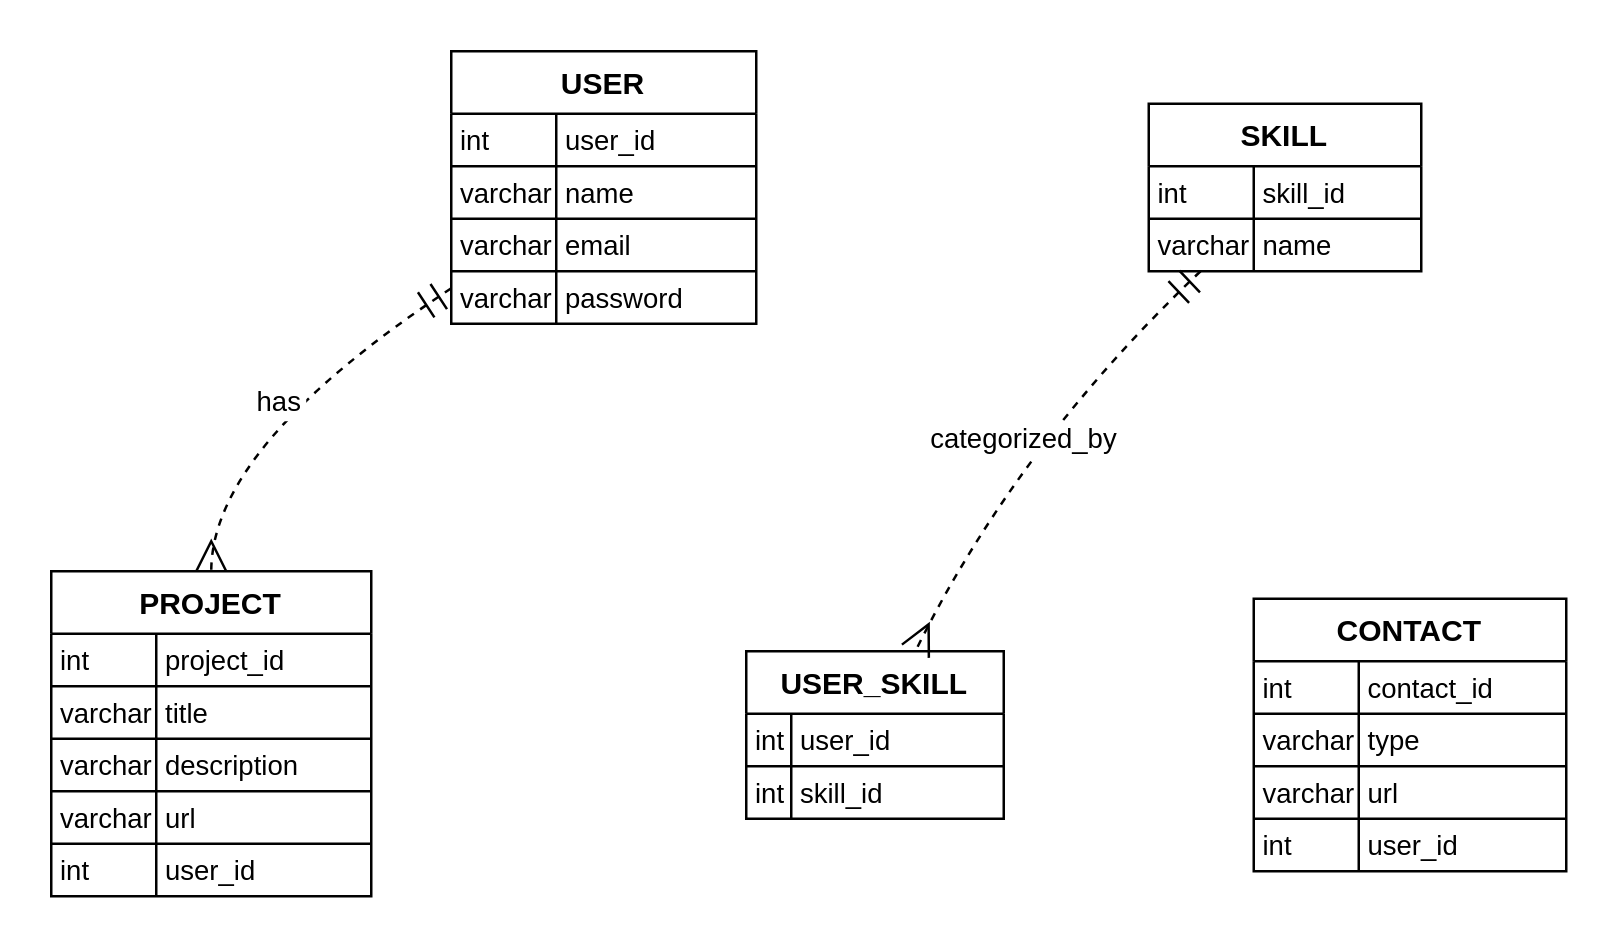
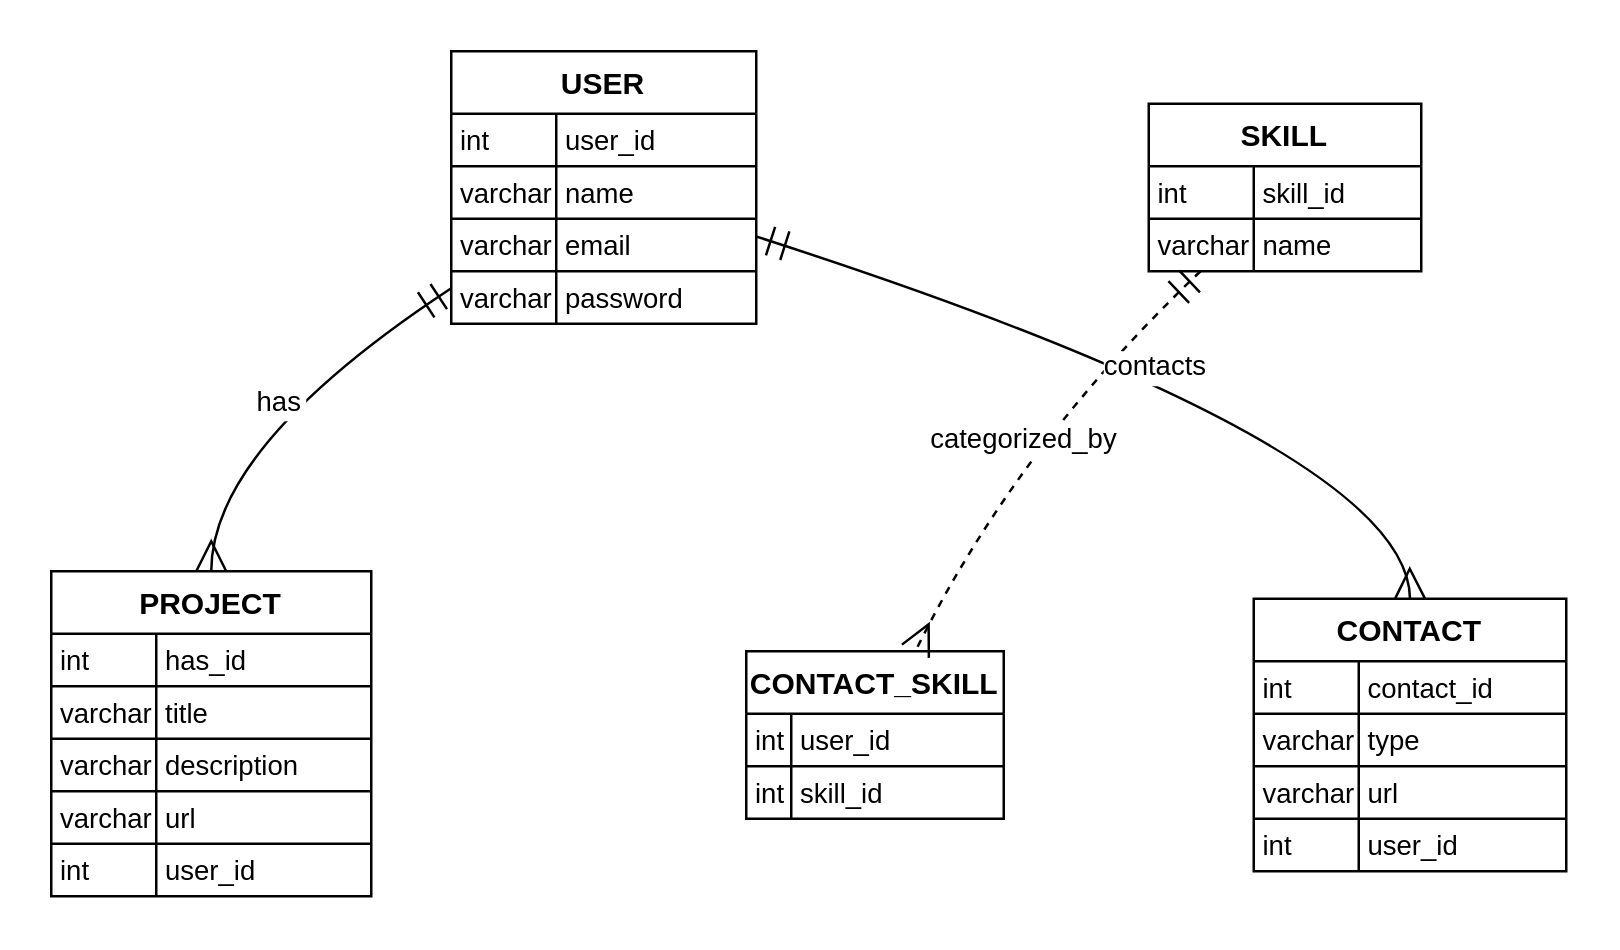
none -> (934, 297)
(376, 342) -> (376, 342)
(238, 661) -> (208, 661)
(874, 684) -> (874, 684)
